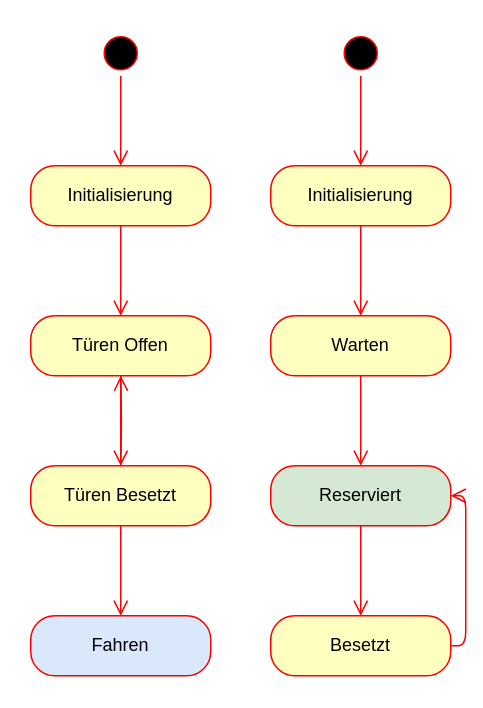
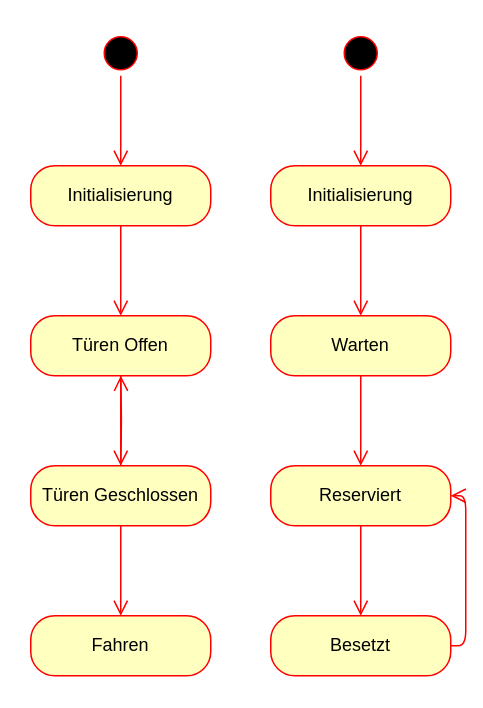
(121, 496) -> (121, 496)
(361, 496) -> (361, 496)
(121, 646) -> (121, 646)
